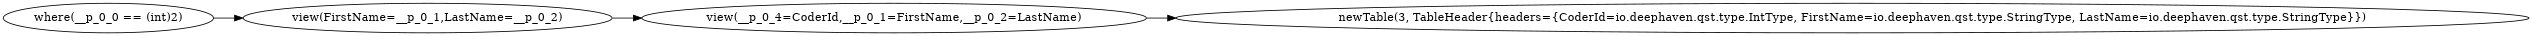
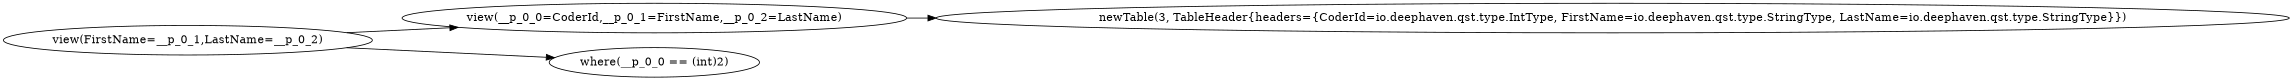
(224, 18) -> (446, 53)
(894, 18) -> (654, 18)
